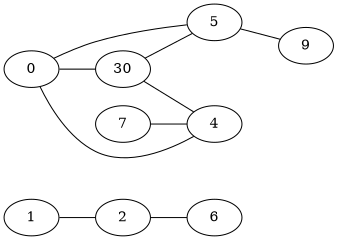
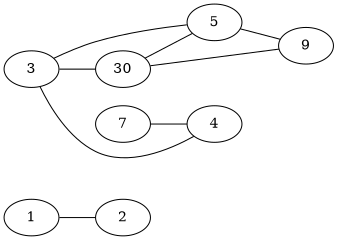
(32, 69) -> (32, 69)
(169, 97) -> (215, 57)
(215, 218) -> none
